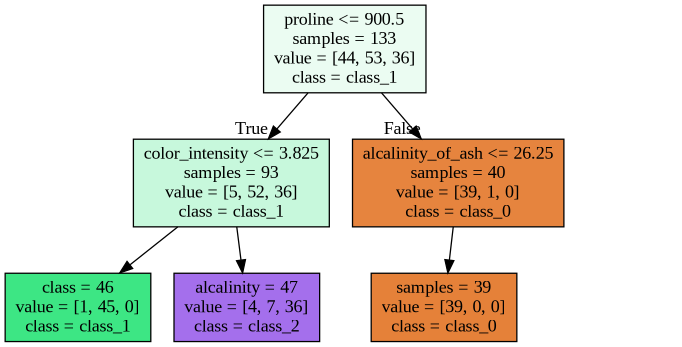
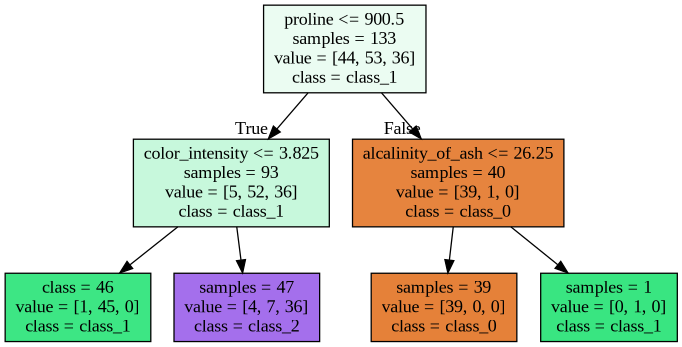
(247, 307) -> (247, 307)
none -> (609, 307)
